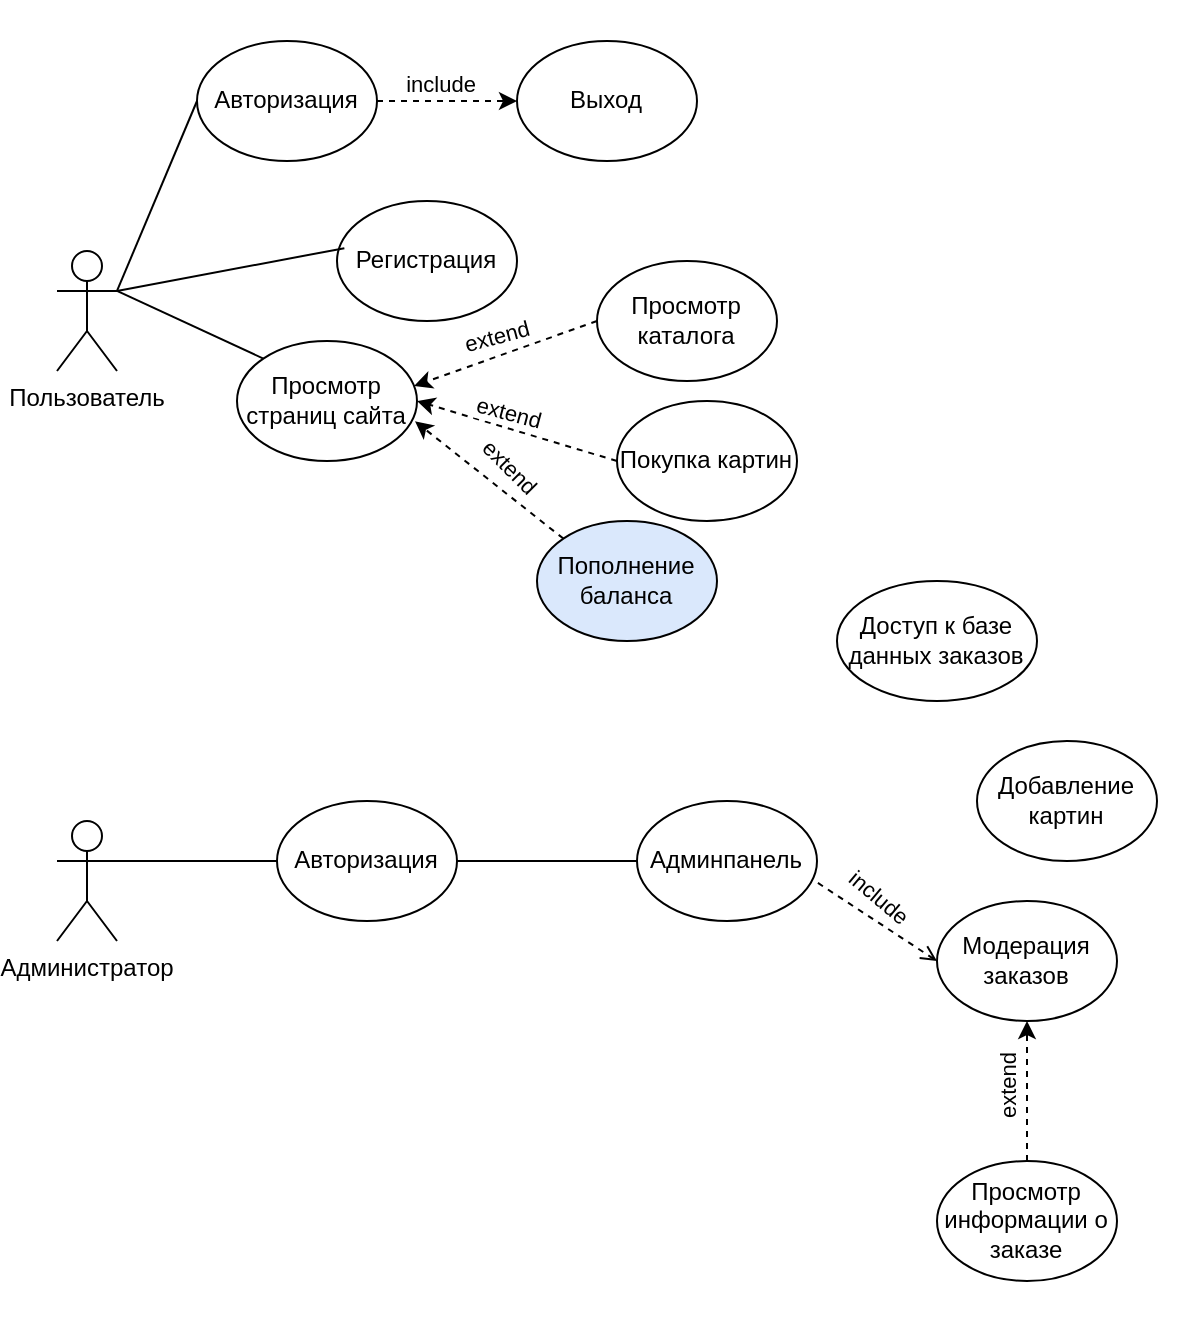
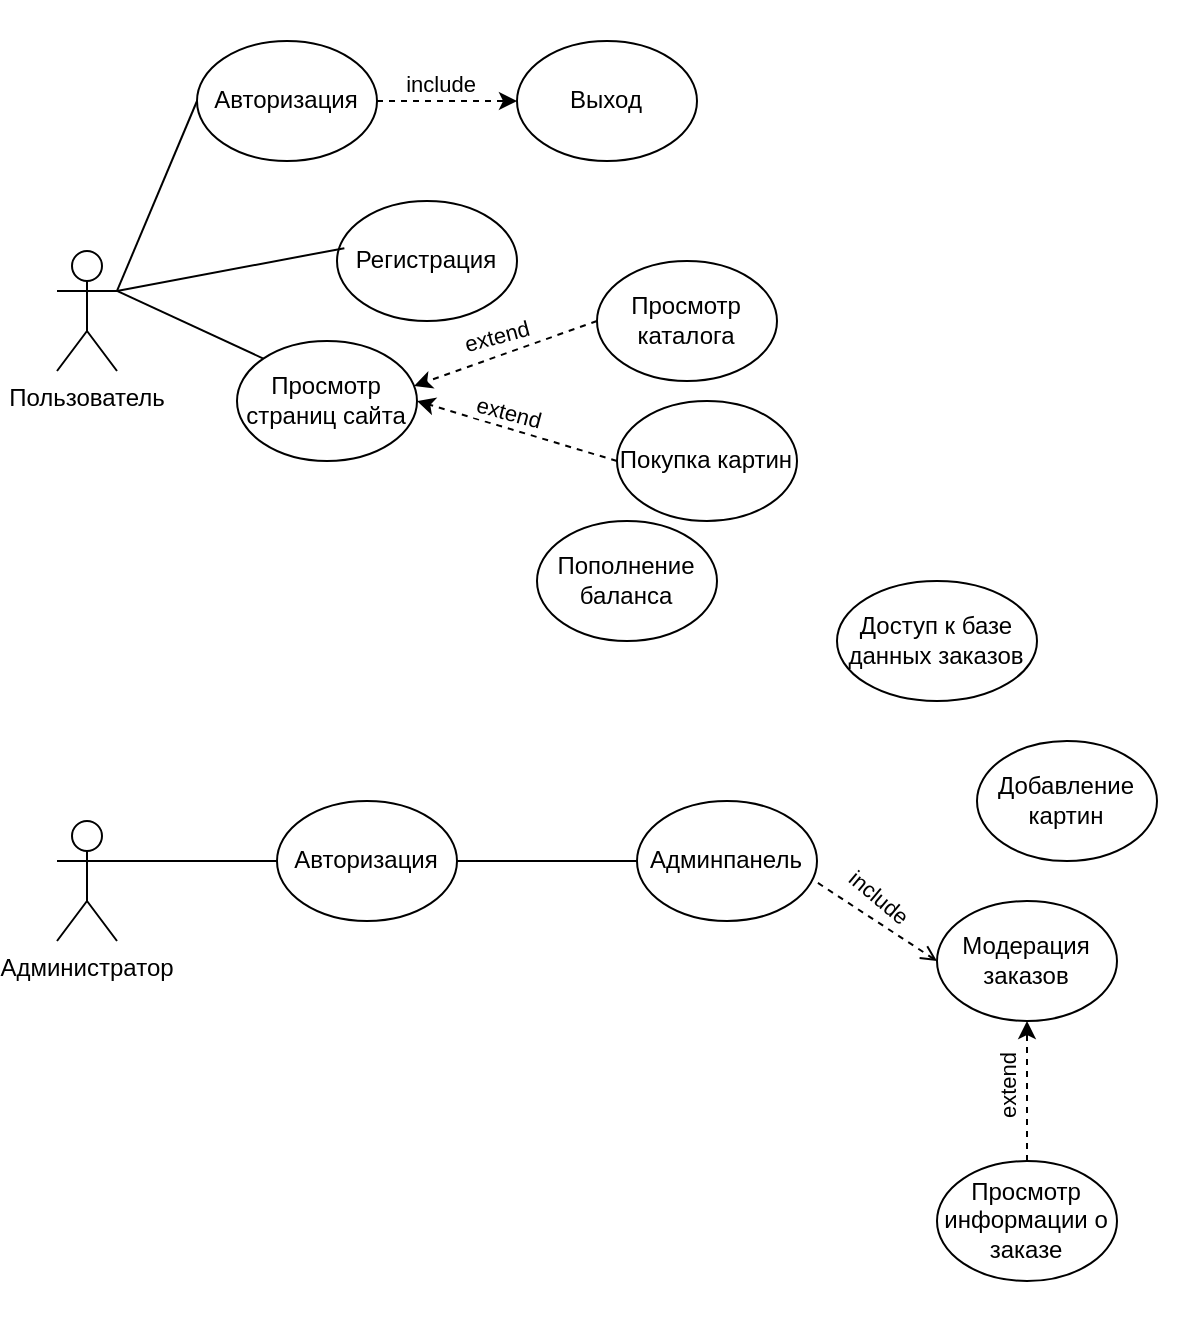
(494, 484) -> none
(627, 581) -> (627, 581)
